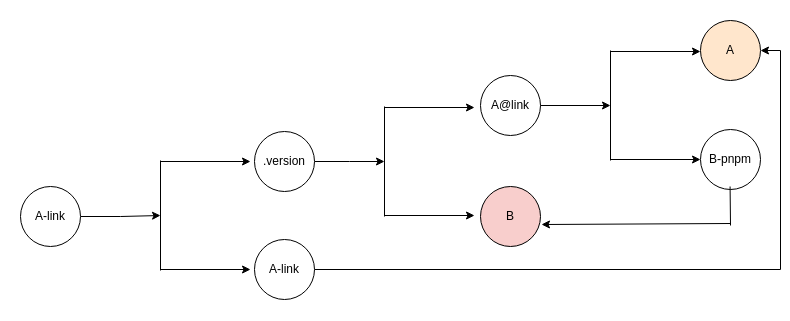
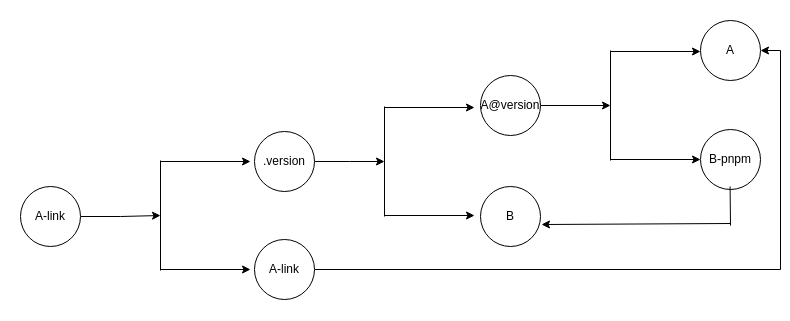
(731, 51) -> (731, 51)
(511, 106) -> (511, 106)
(511, 217) -> (511, 217)
